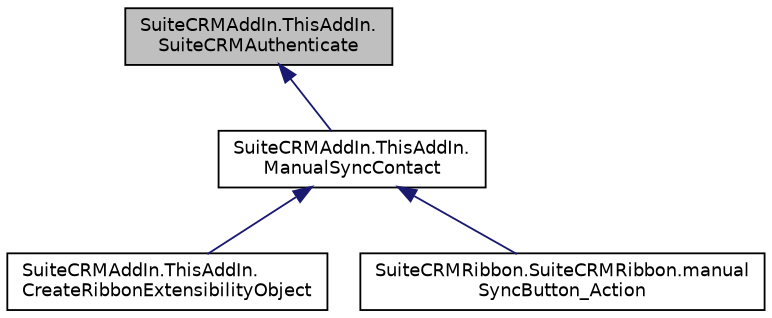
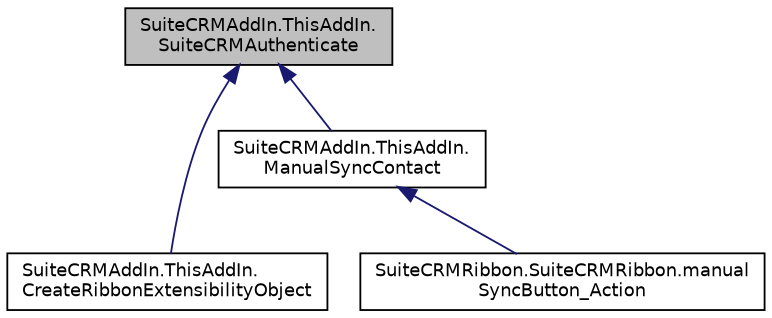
(252, 226) -> (191, 164)
